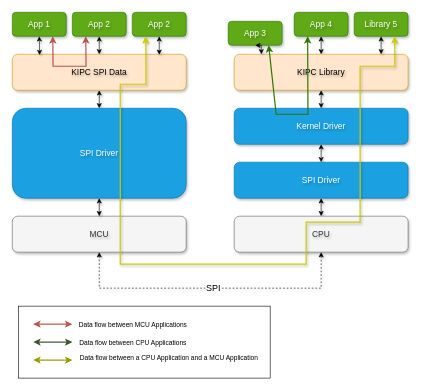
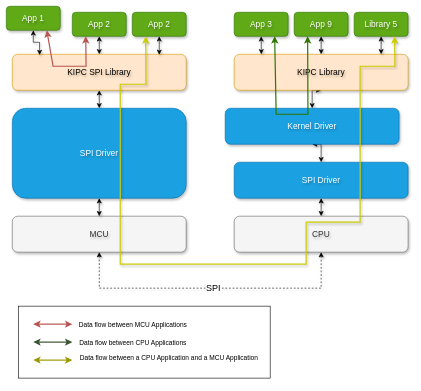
(39, 24) -> (33, 18)
(321, 24) -> (321, 24)
(255, 33) -> (261, 24)
(99, 72) -> (99, 72)
(321, 126) -> (312, 126)
